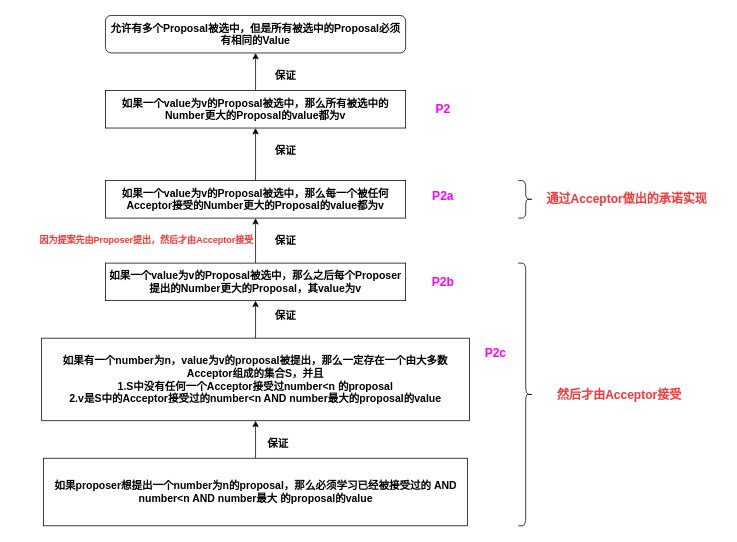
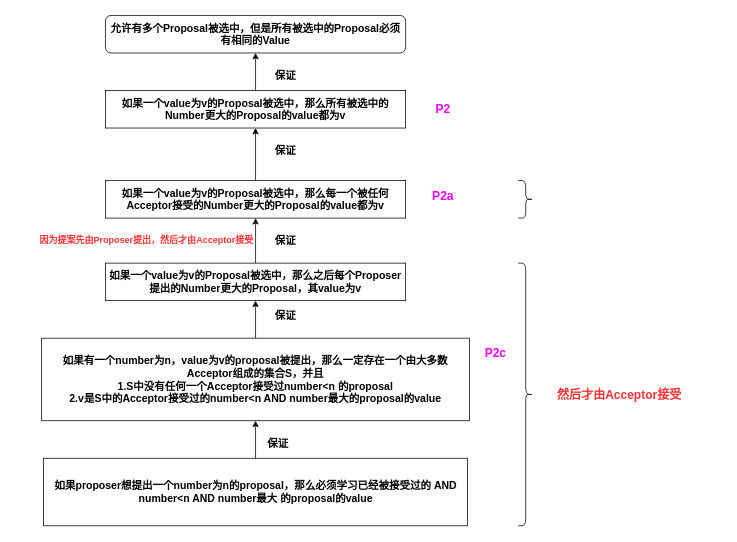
(627, 199) -> none
(443, 282) -> none
